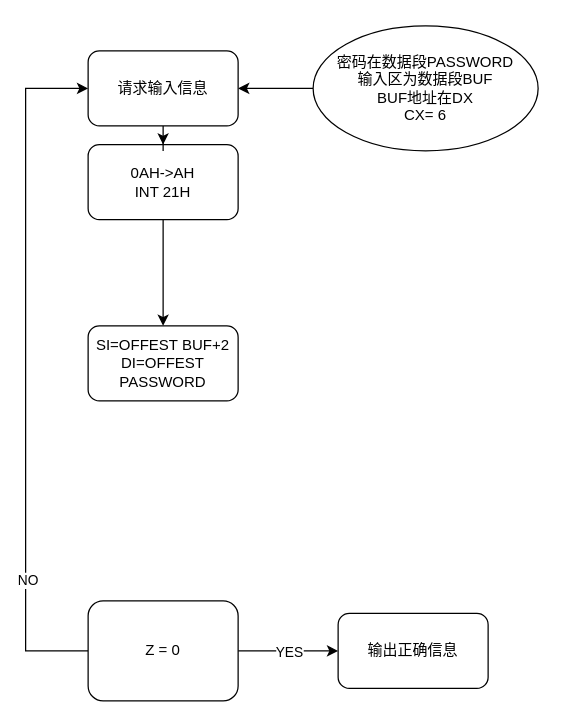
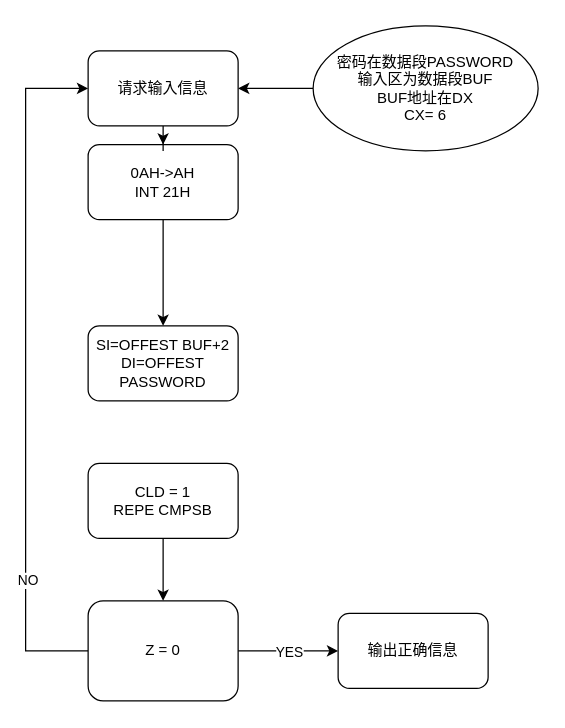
none -> (163, 501)
none -> (163, 565)
